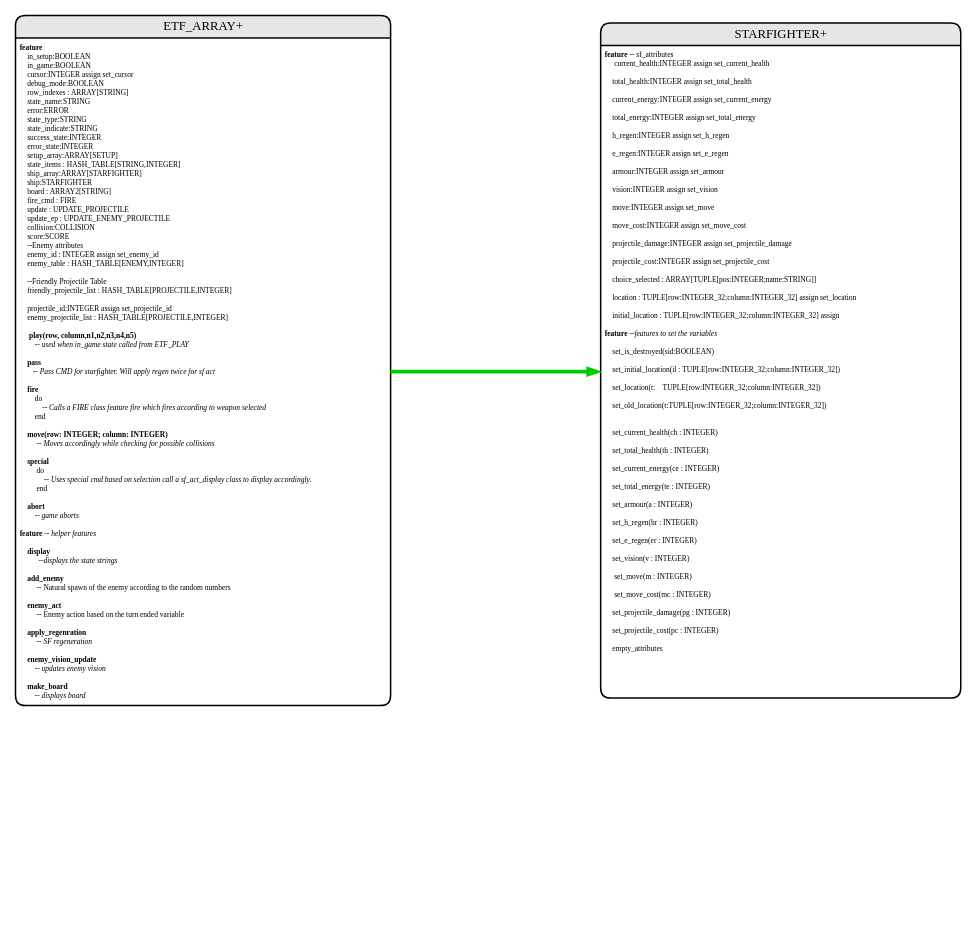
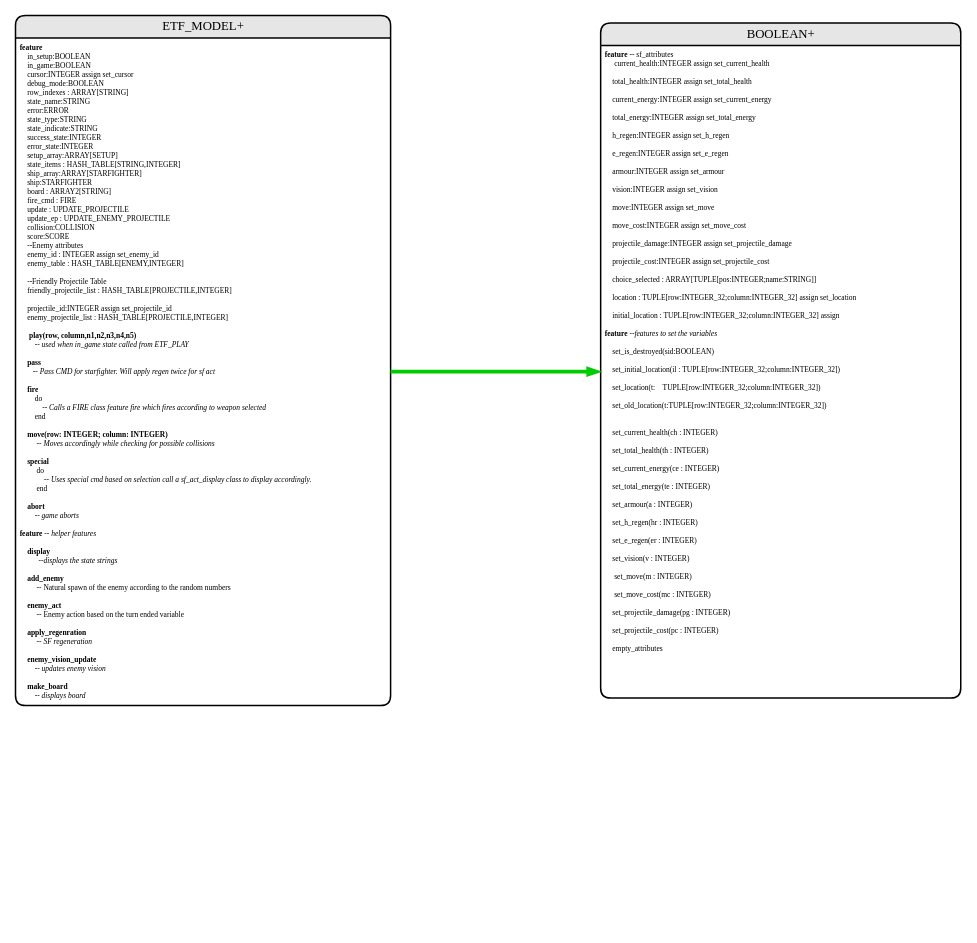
(203, 27) -> (203, 27)
(781, 34) -> (781, 34)
